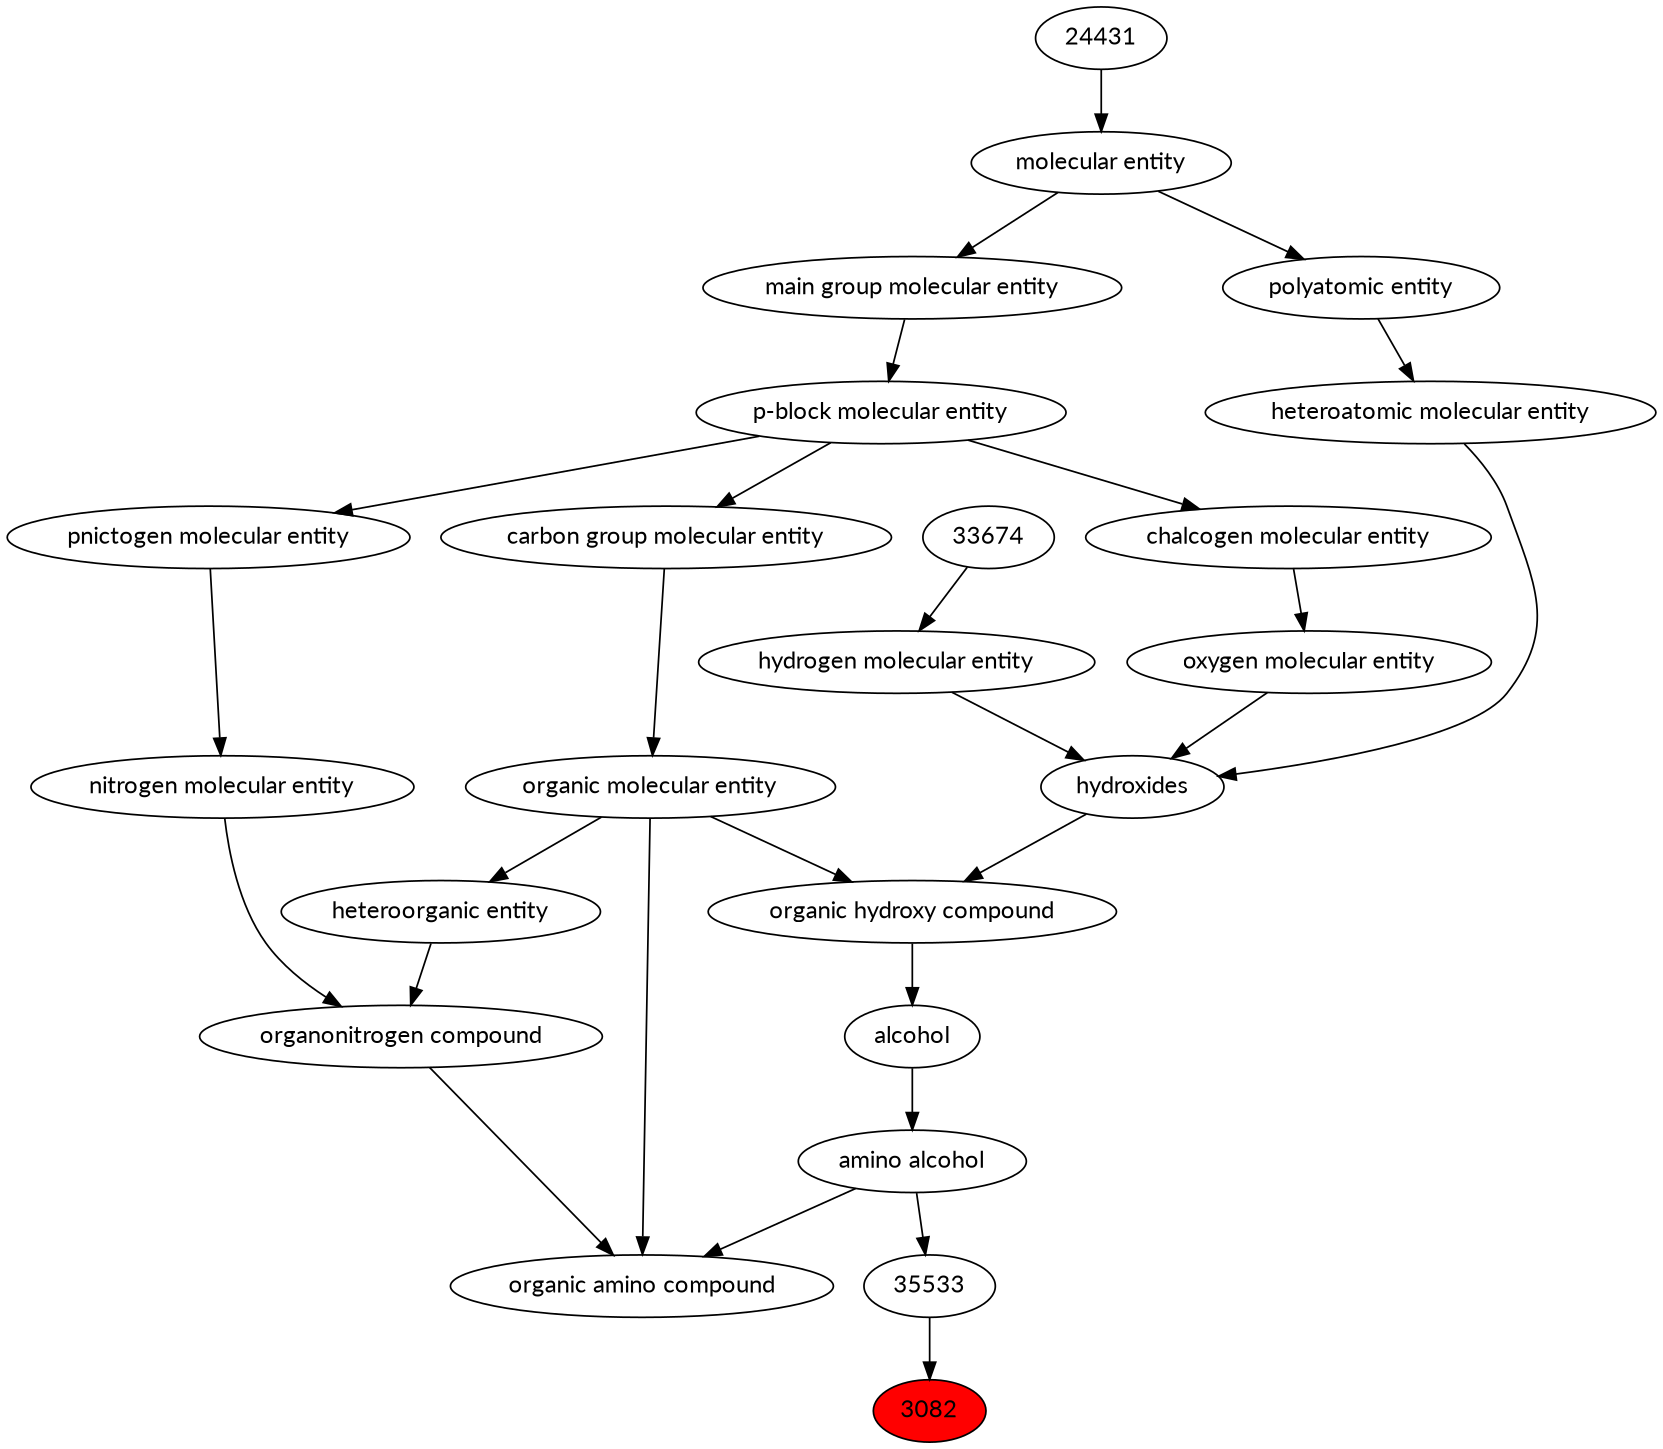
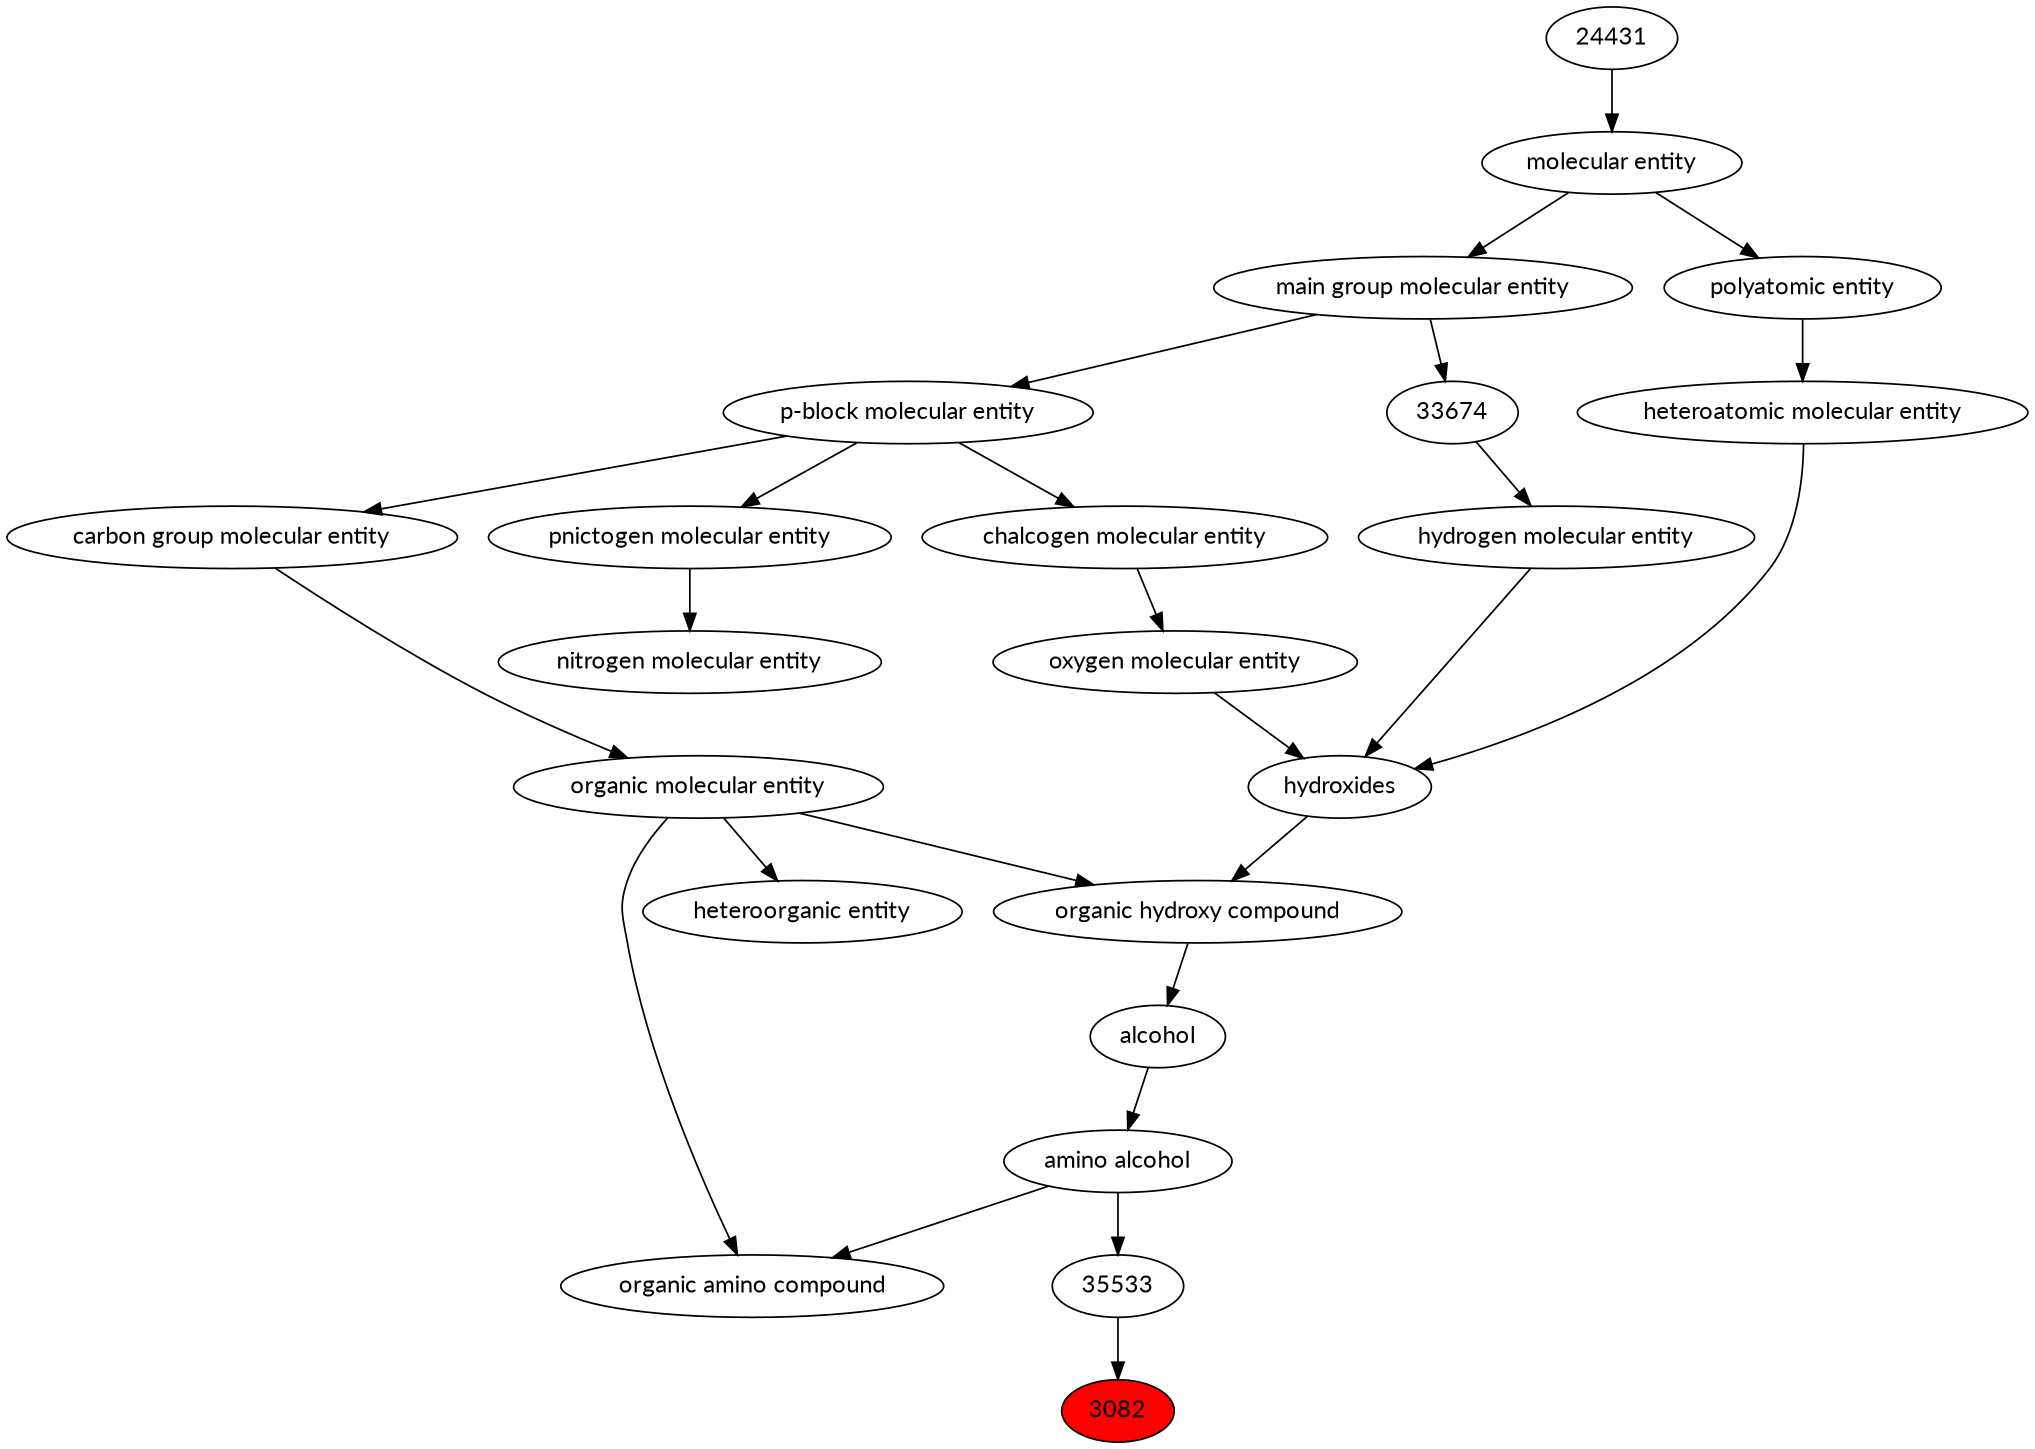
none -> (1436, 342)
(401, 1037) -> none
